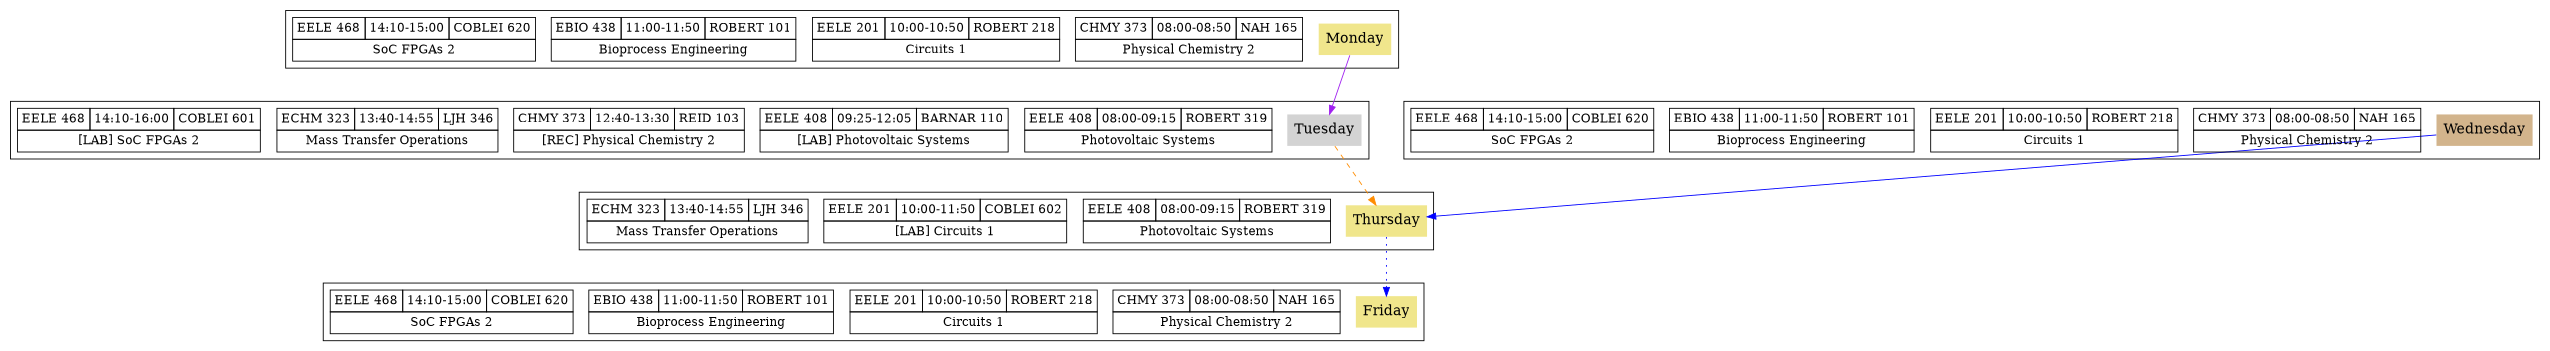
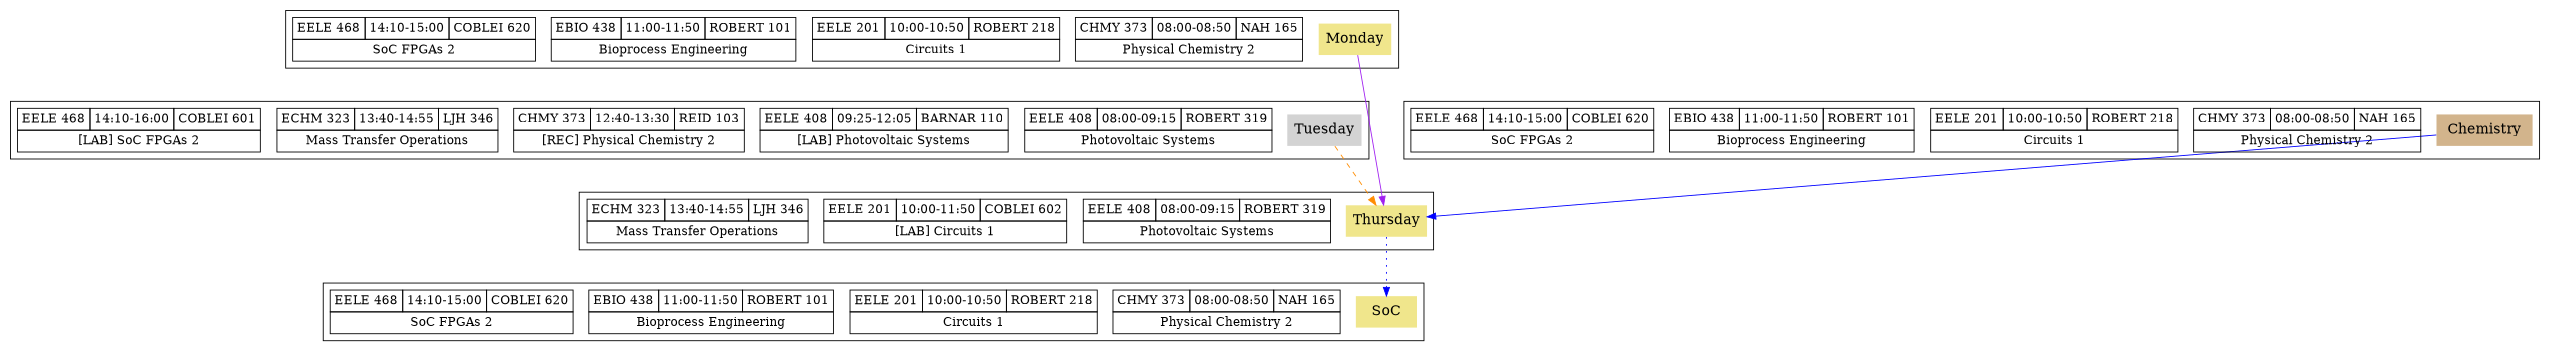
(1341, 81) -> (1374, 151)
(2485, 130) -> (2485, 130)
(1386, 312) -> (1386, 312)
